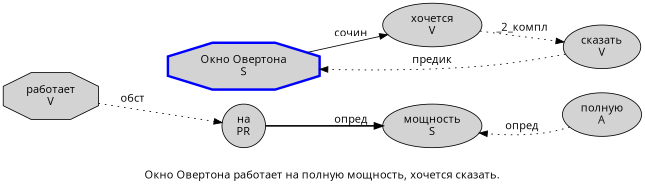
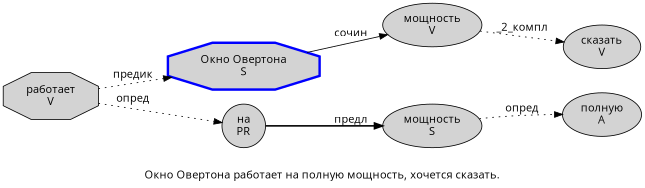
(432, 25) -> (432, 25)
(447, 68) -> (131, 84)
(133, 99) -> (133, 99)
(351, 120) -> (351, 120)
(529, 134) -> (517, 116)
